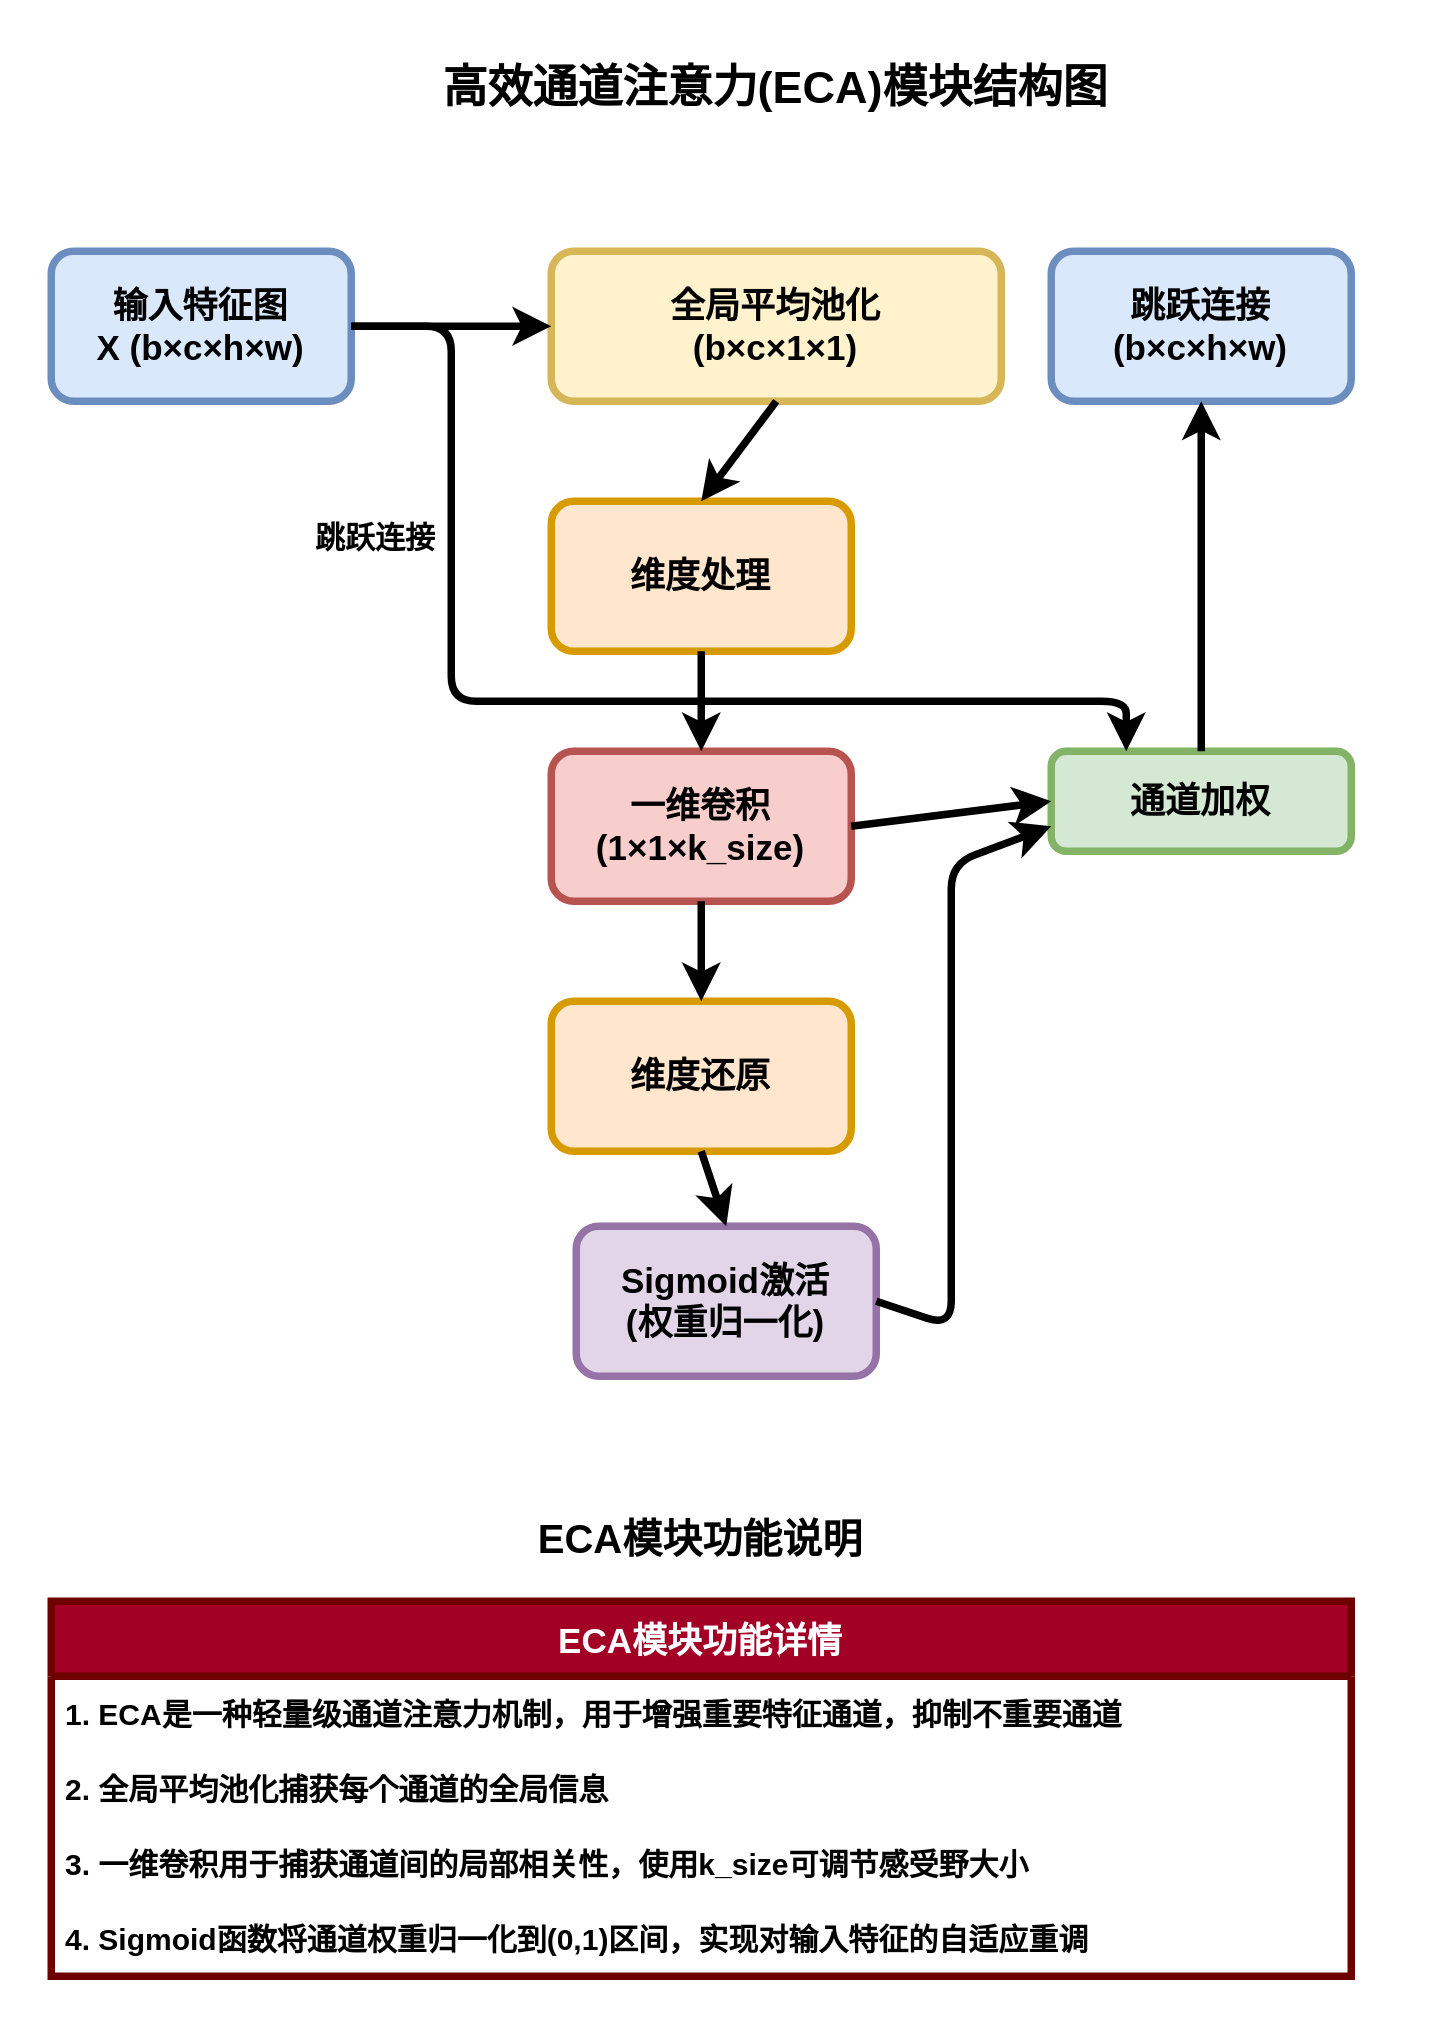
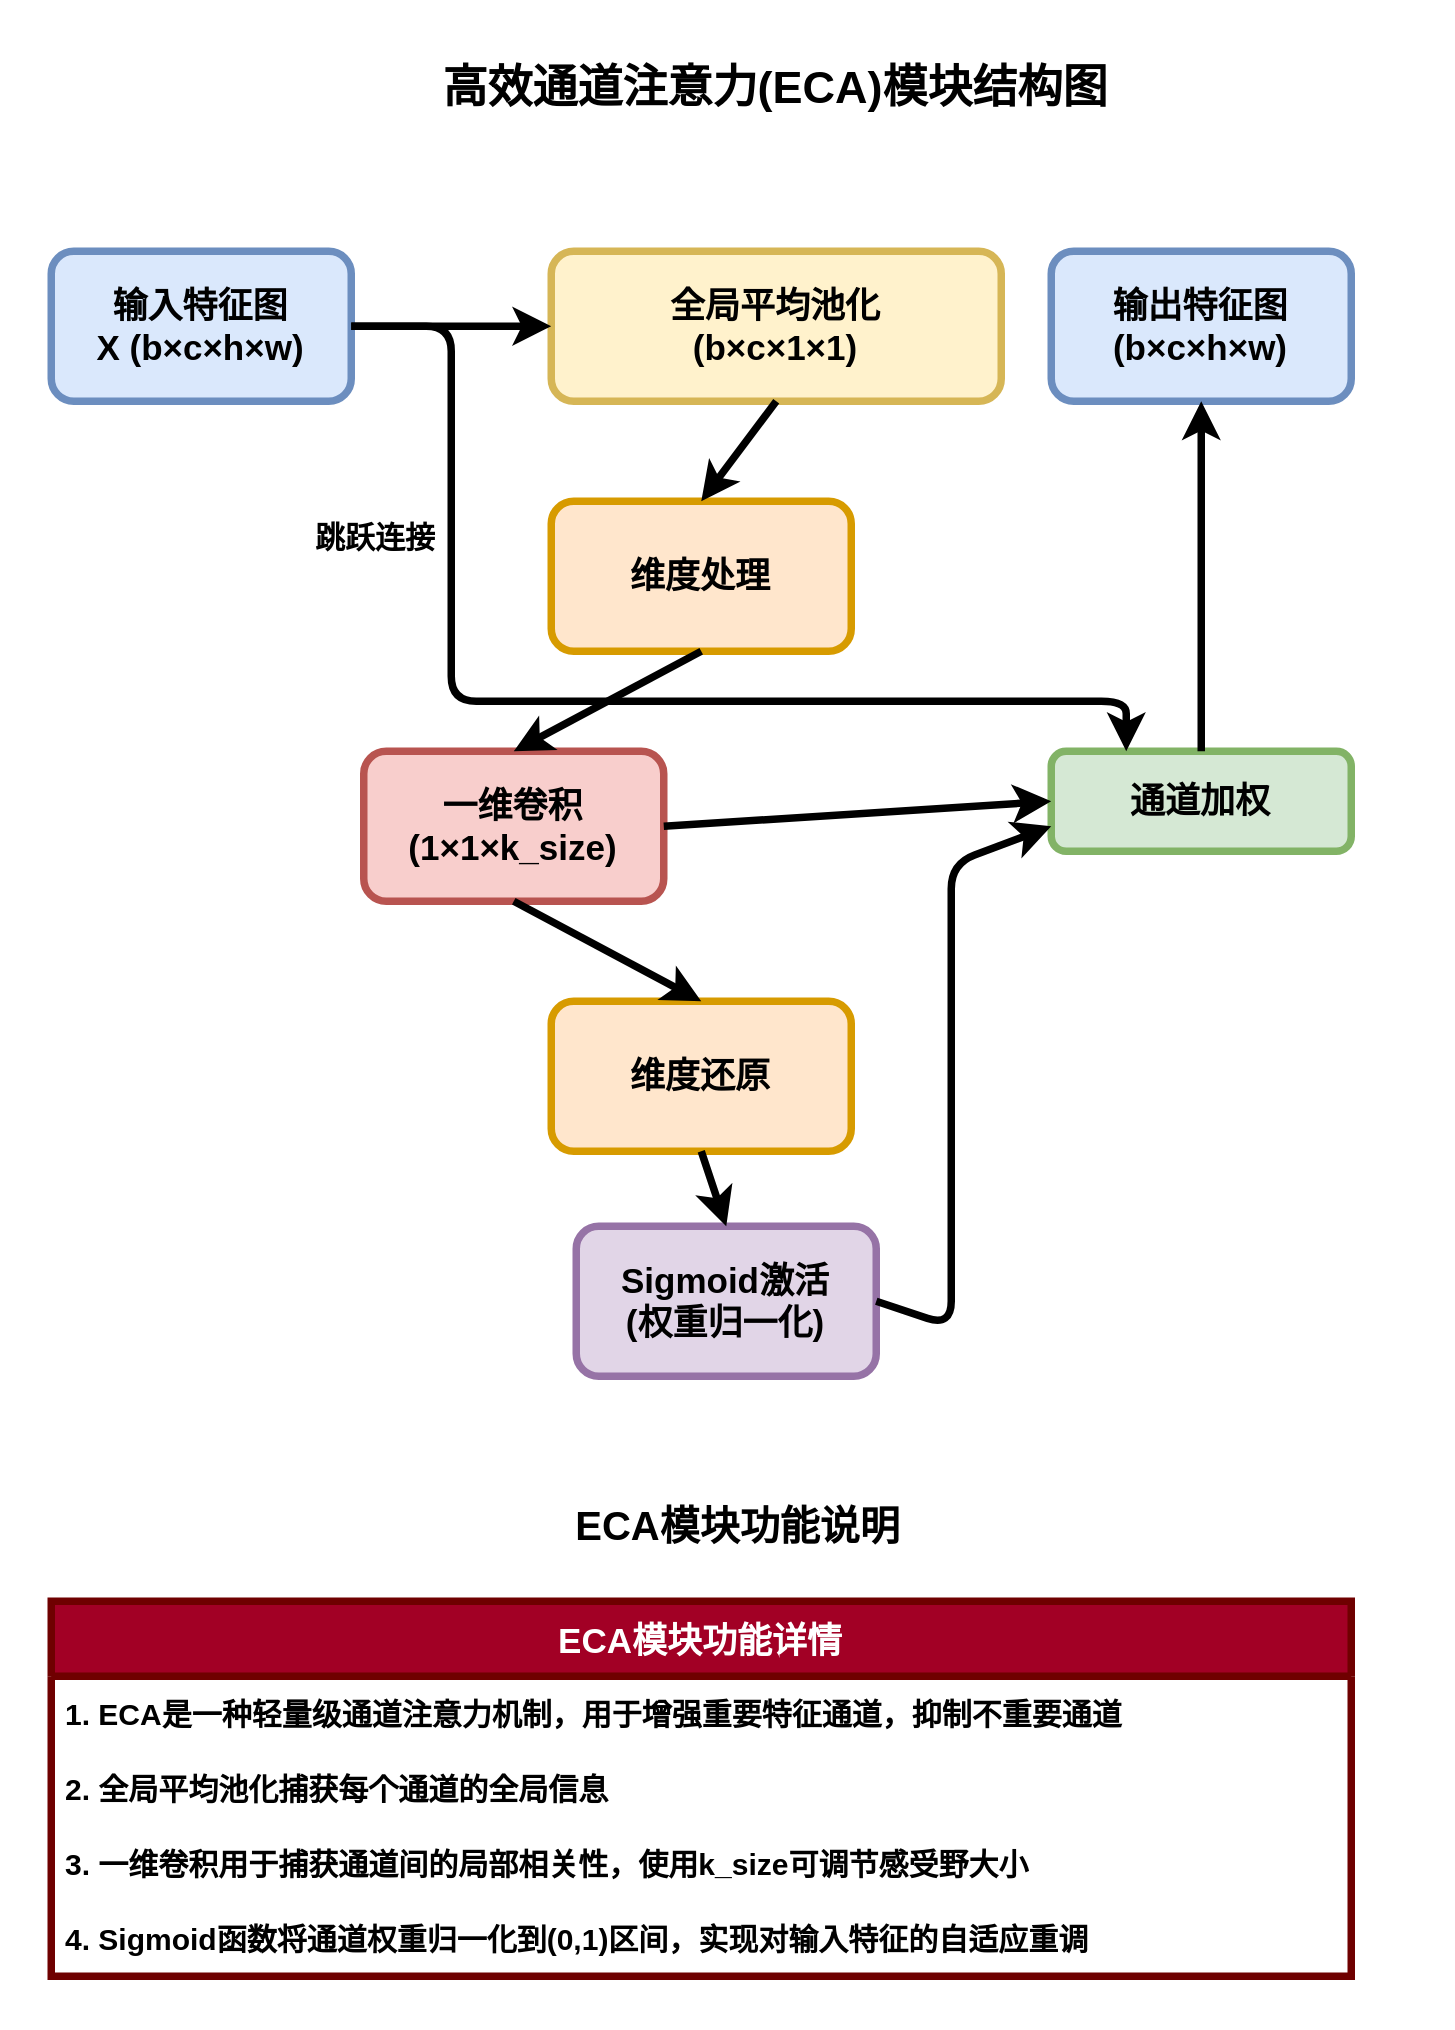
(1201, 326) -> (1201, 326)
(701, 826) -> (514, 826)
(701, 1539) -> (739, 1526)
